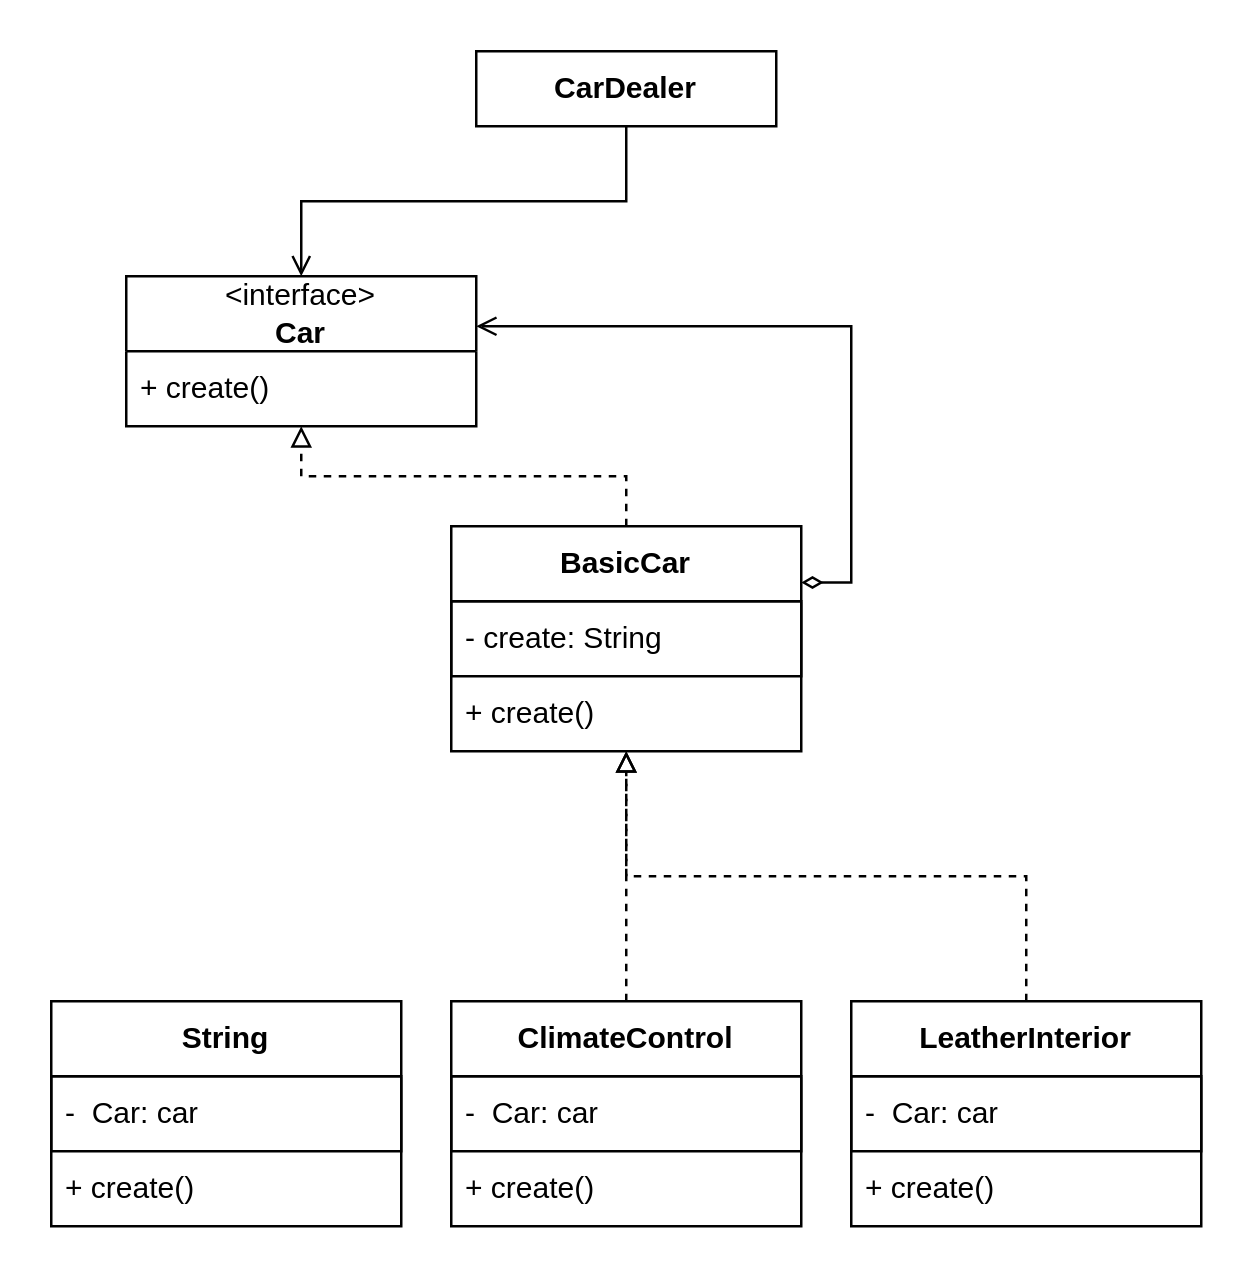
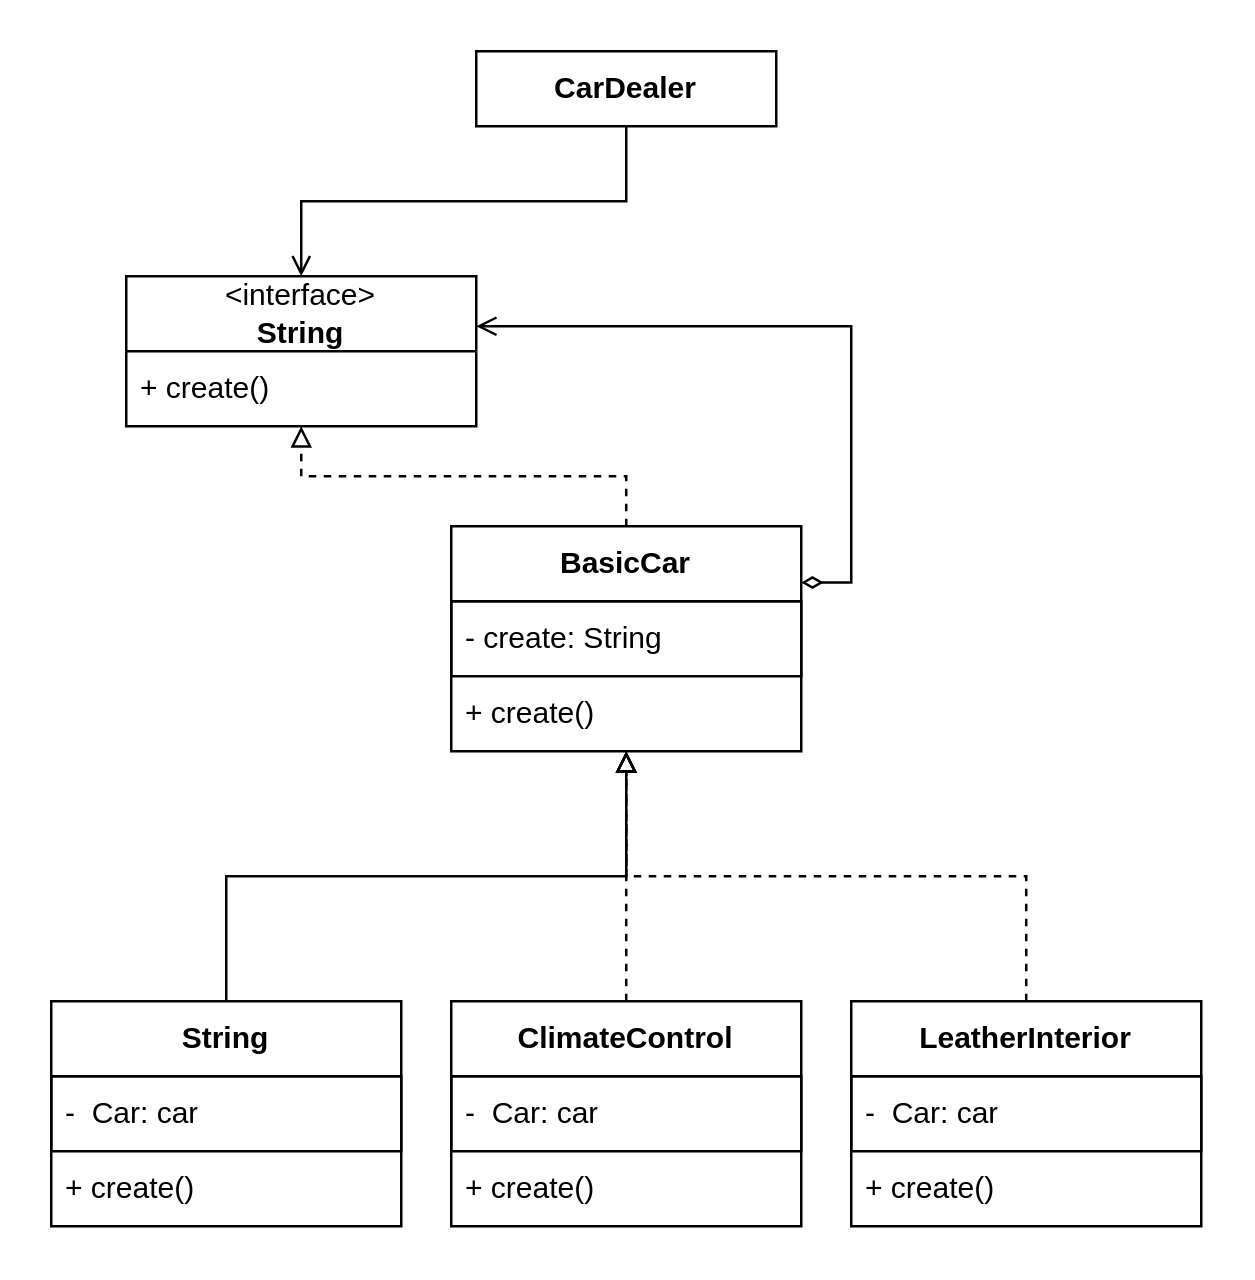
(301, 314) -> (301, 314)
none -> (361, 876)
